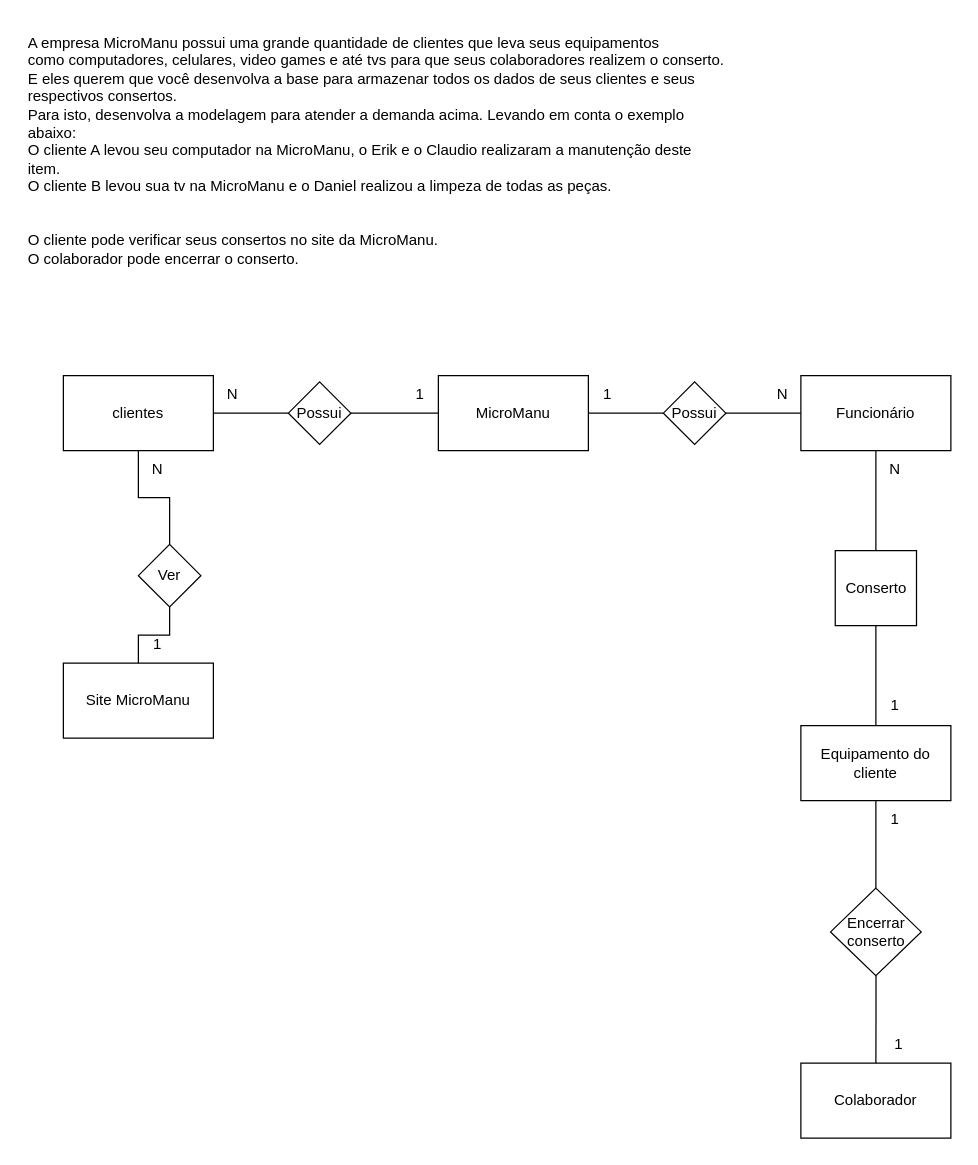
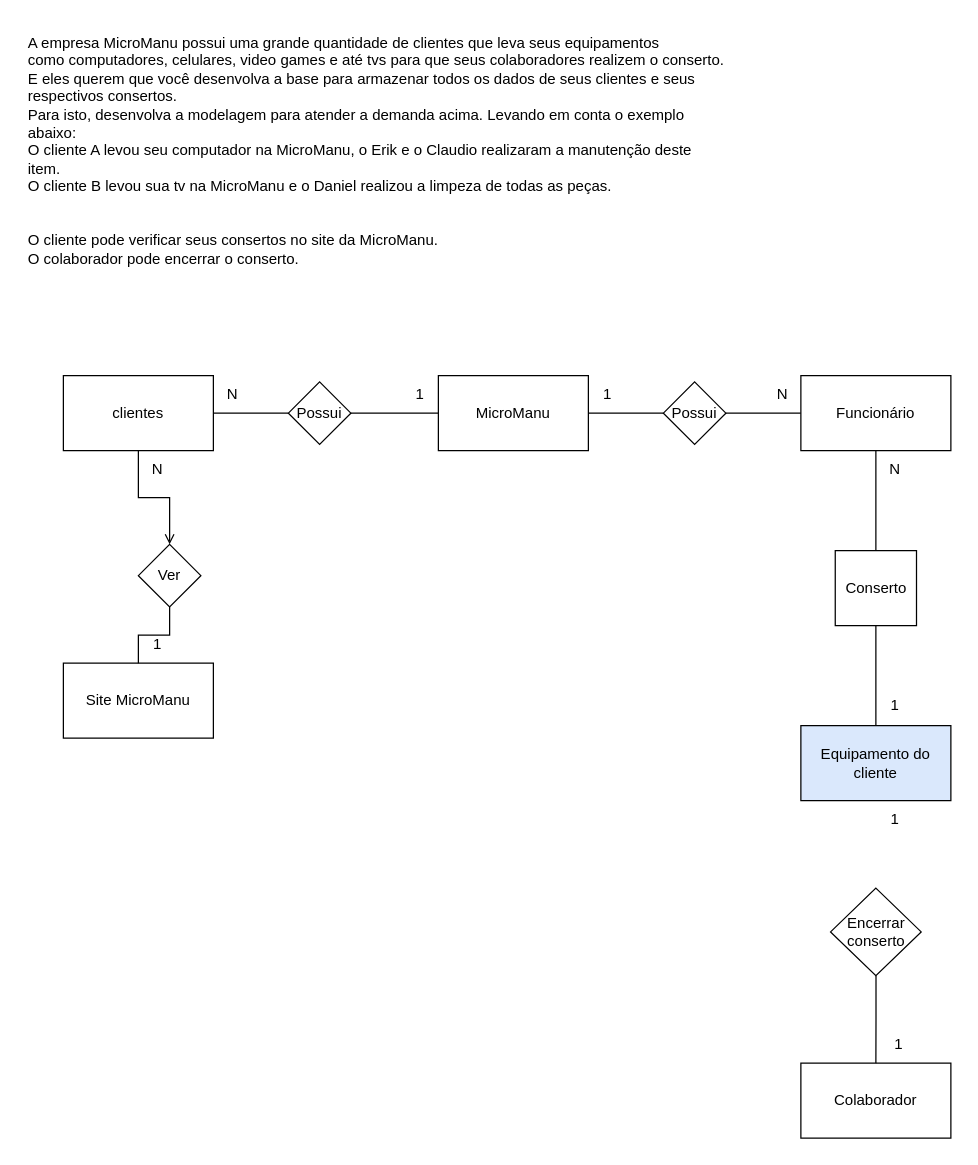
(169, 539) -> (169, 538)
(876, 763) -> (876, 763)
(876, 844) -> none
